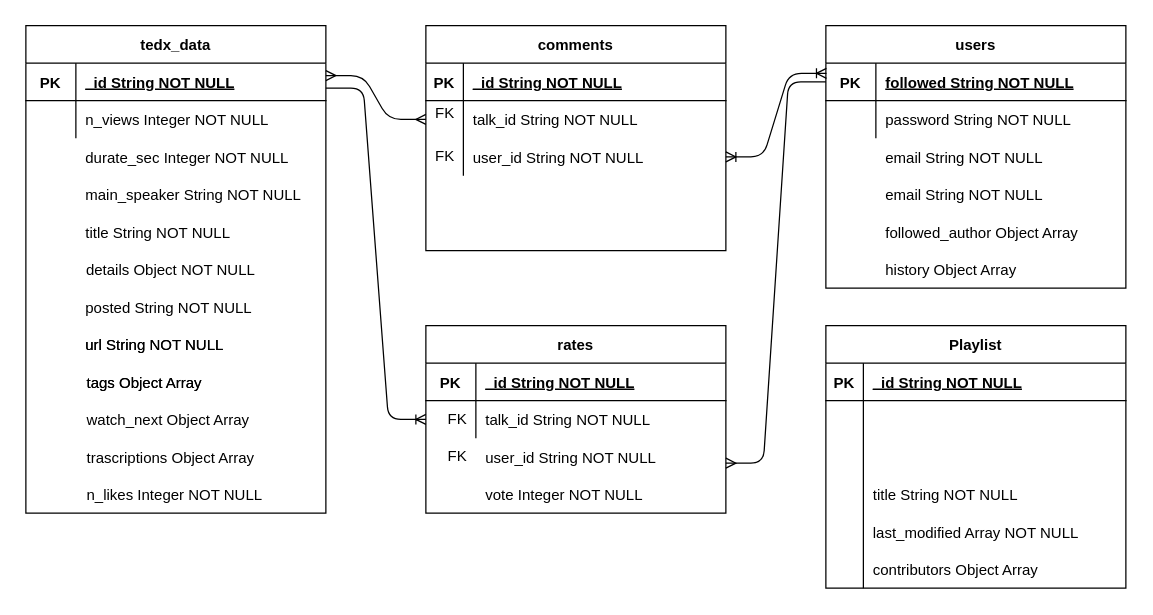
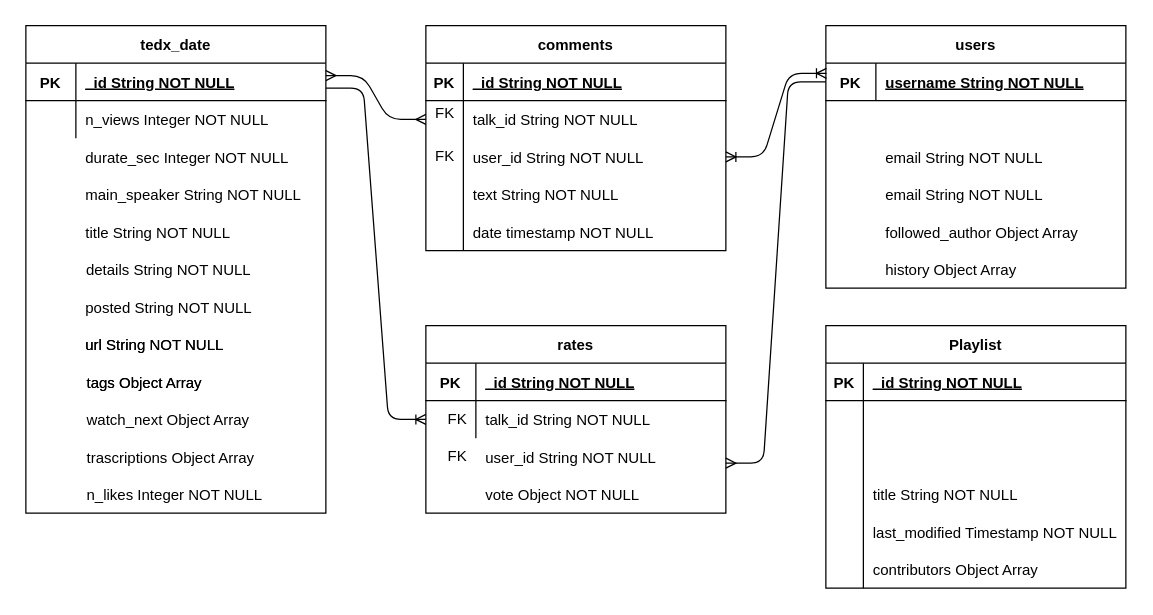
(175, 45) -> (175, 45)
(974, 83) -> (978, 83)
(1001, 119) -> none
none -> (594, 194)
none -> (594, 232)
(172, 270) -> (171, 270)
(567, 495) -> (563, 495)
(978, 533) -> (993, 533)
